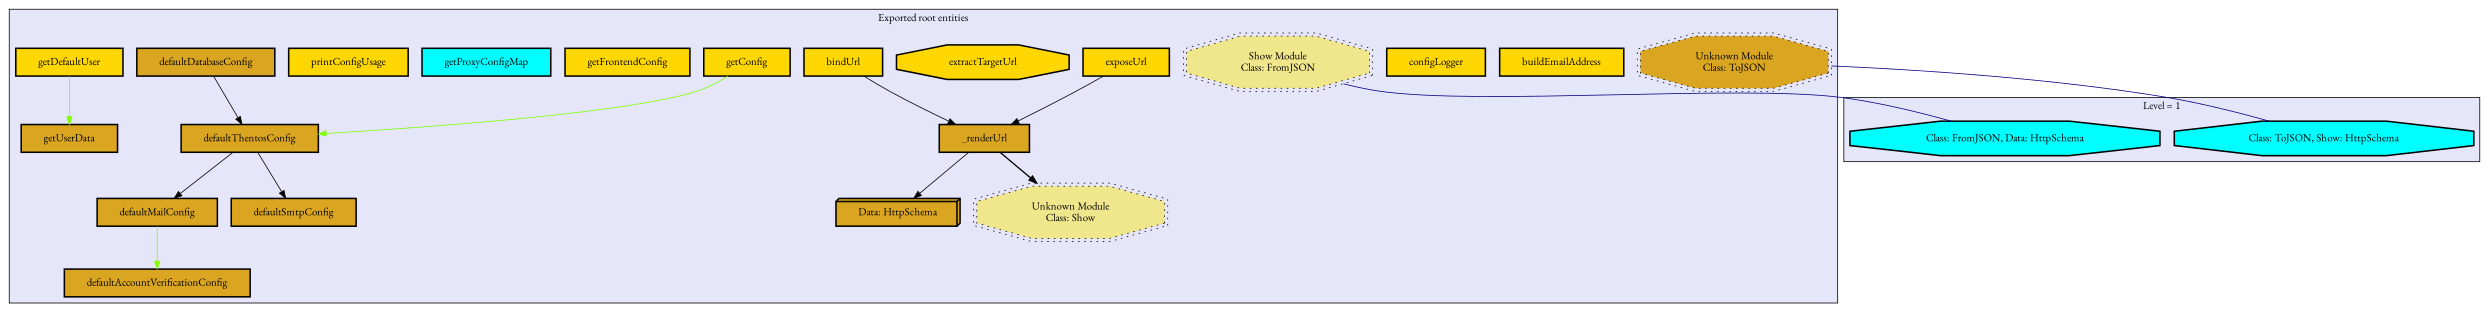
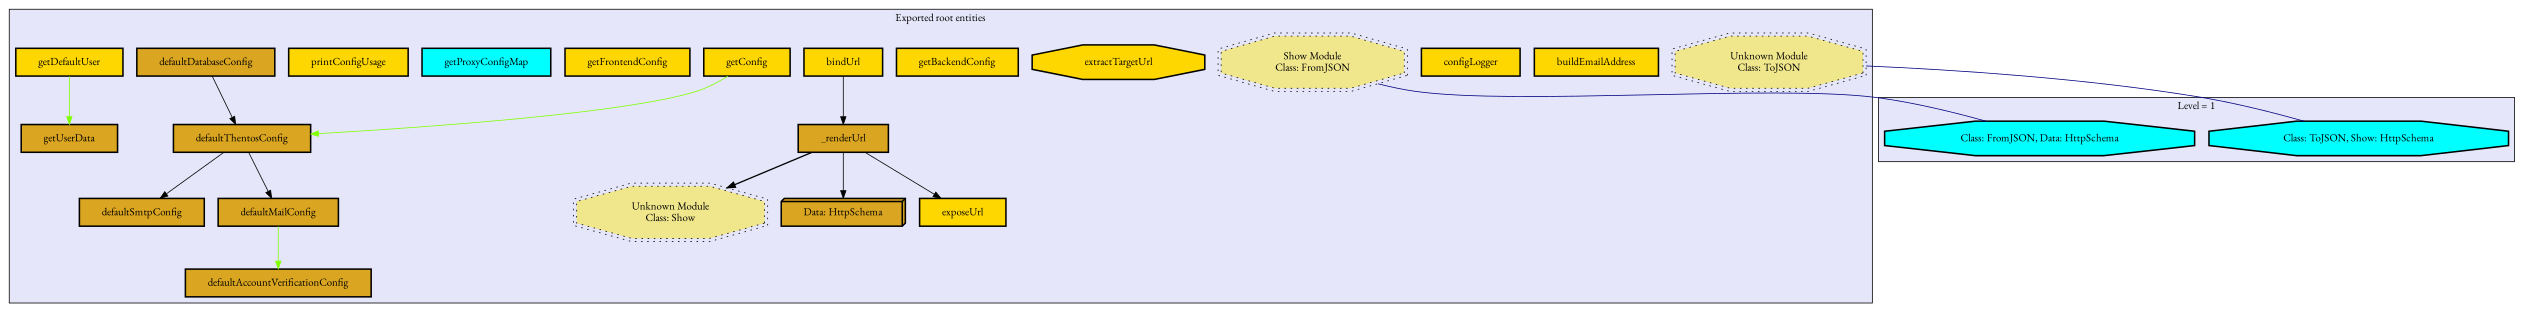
none -> (957, 62)
(1734, 62) -> (1769, 62)
(1061, 99) -> (900, 173)
